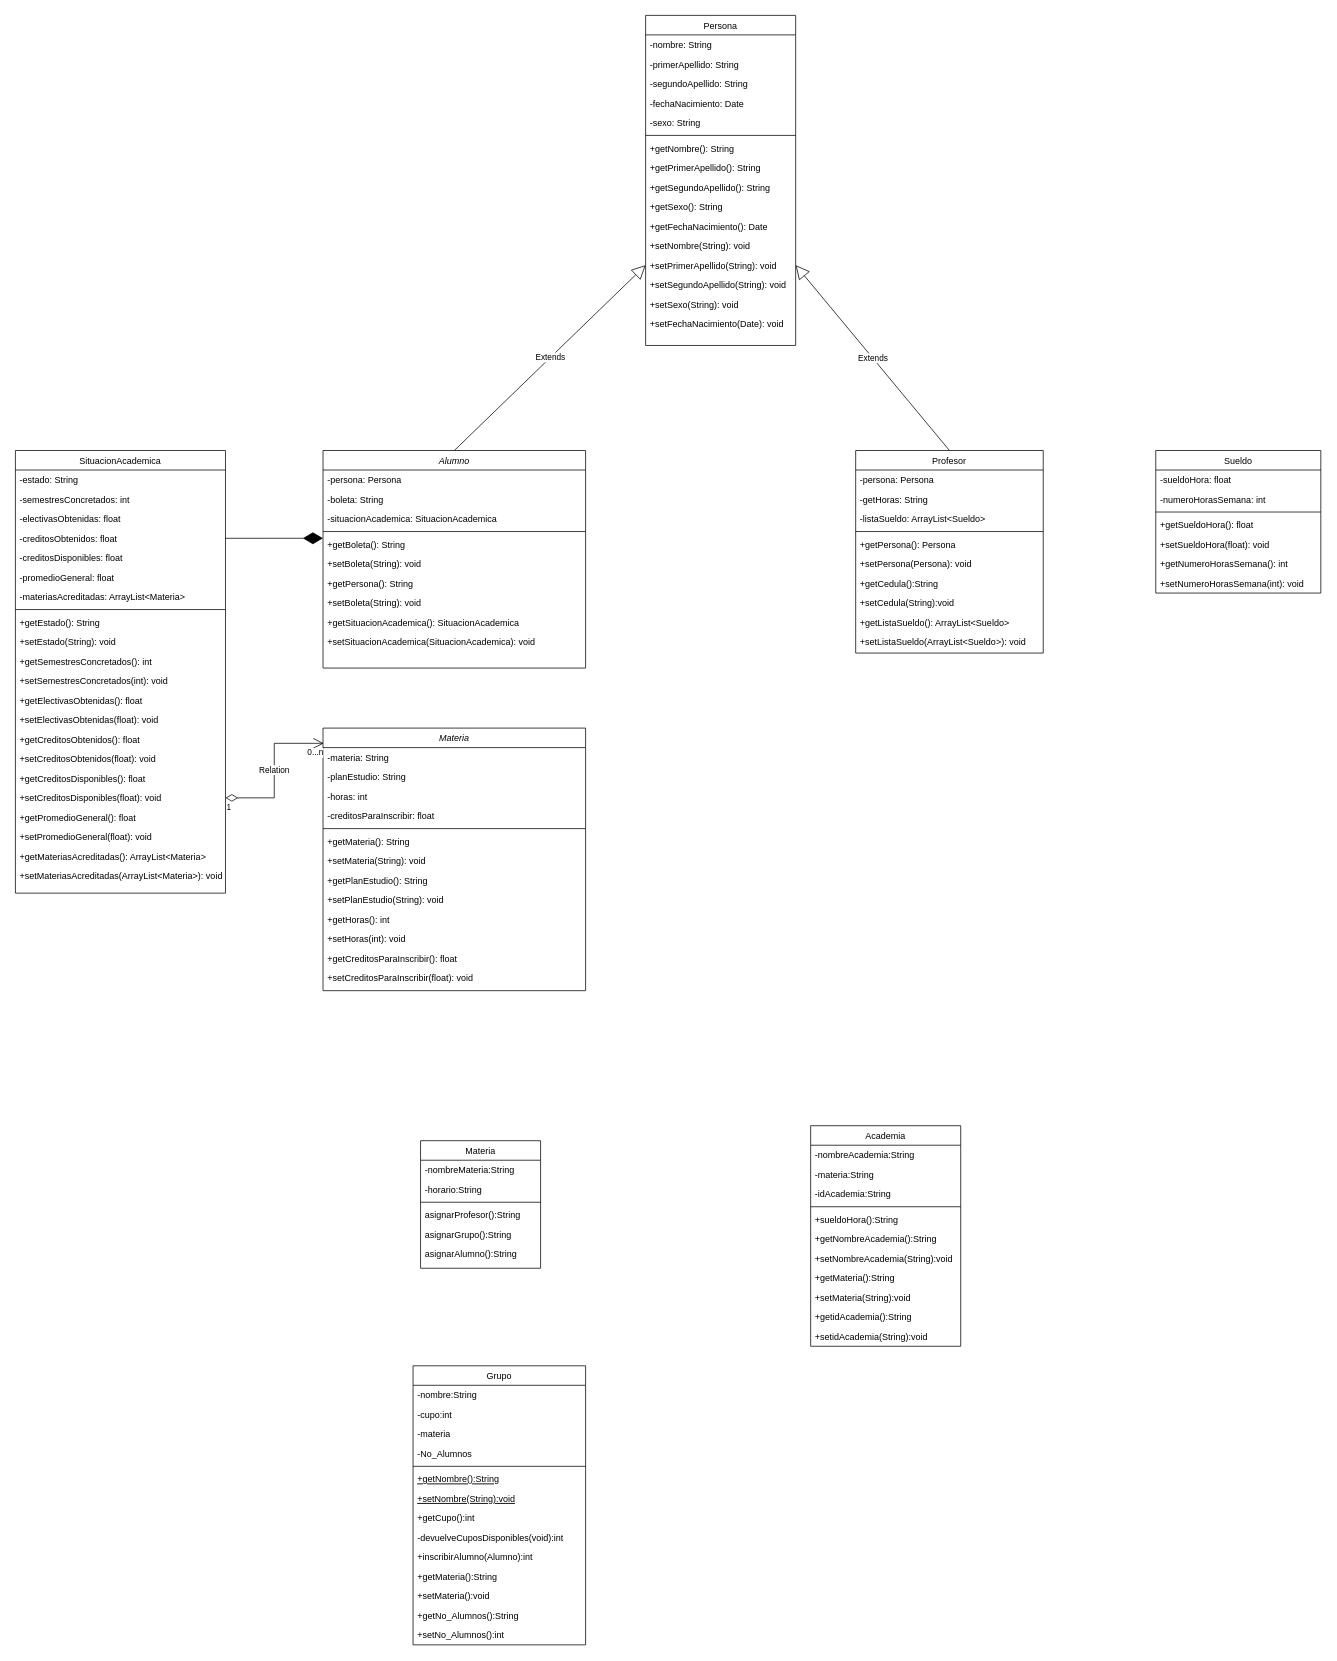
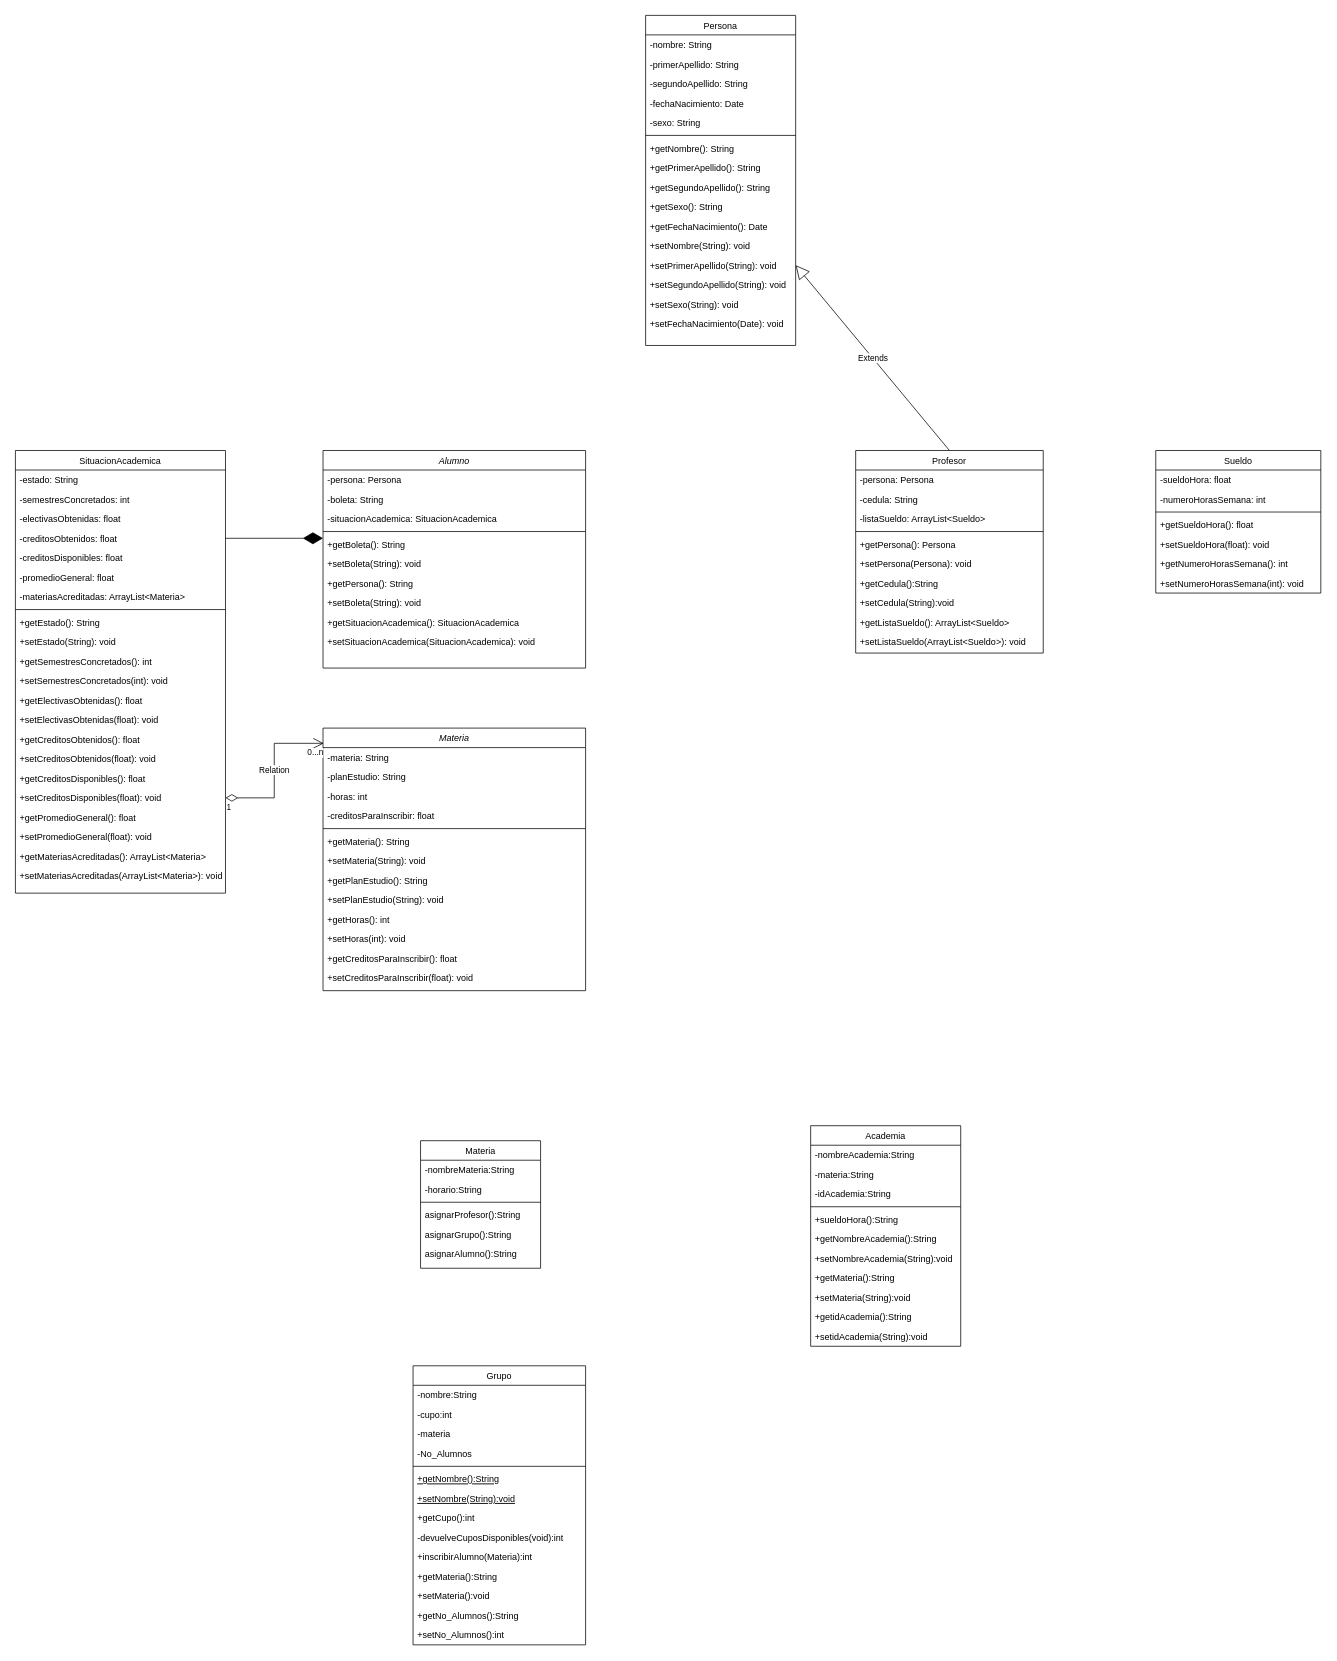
(545, 362) -> none
(899, 500) -> (893, 500)
(479, 1557) -> (482, 1557)
